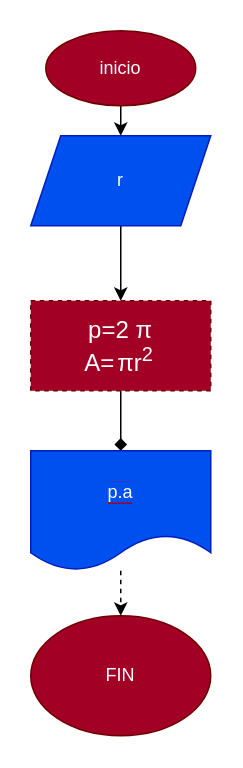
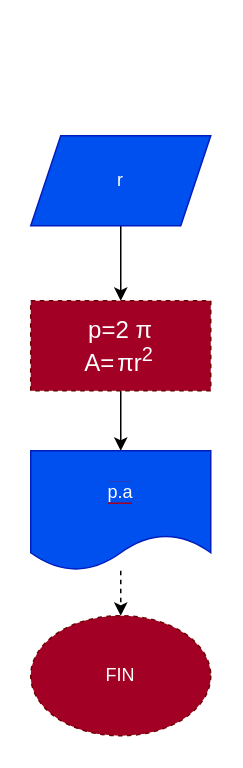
(121, 68) -> none
(121, 116) -> none
(121, 438) -> (121, 439)
(121, 676) -> (121, 676)
